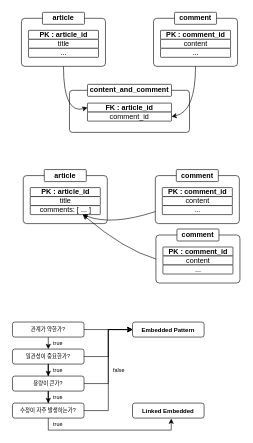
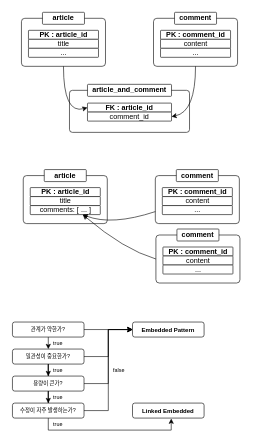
(129, 90) -> (129, 90)
